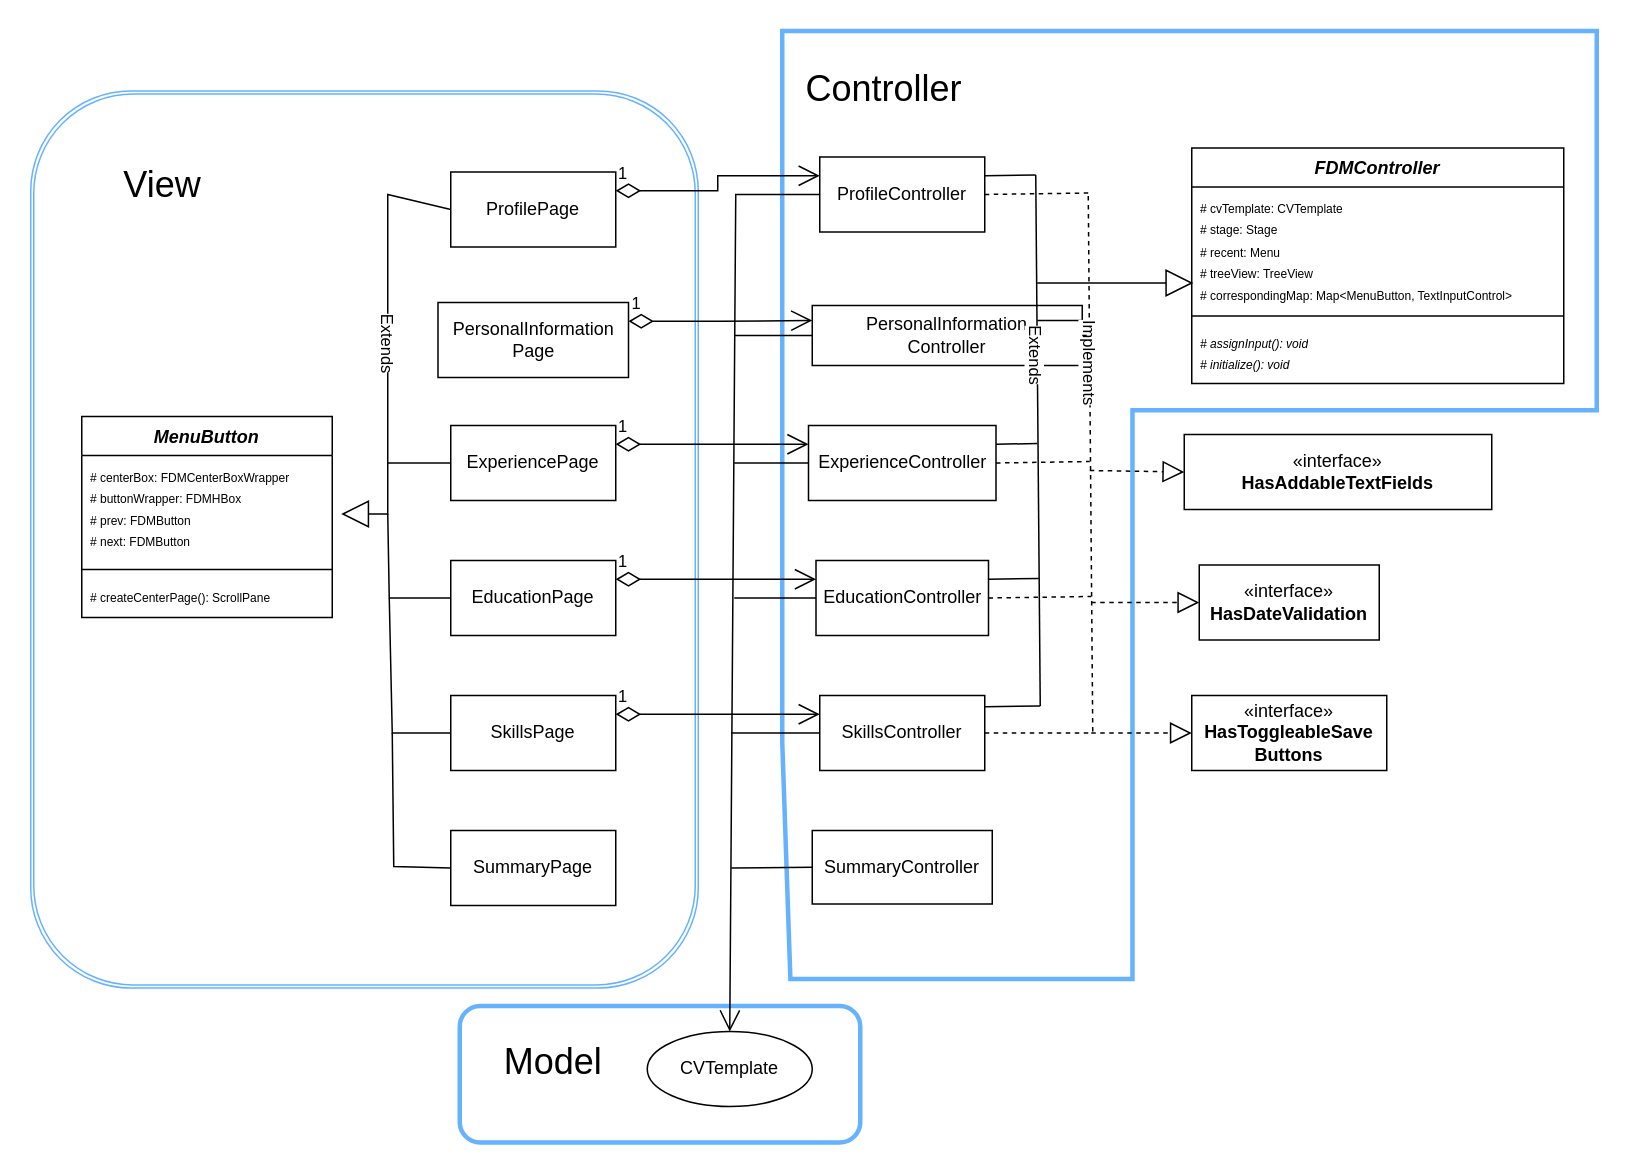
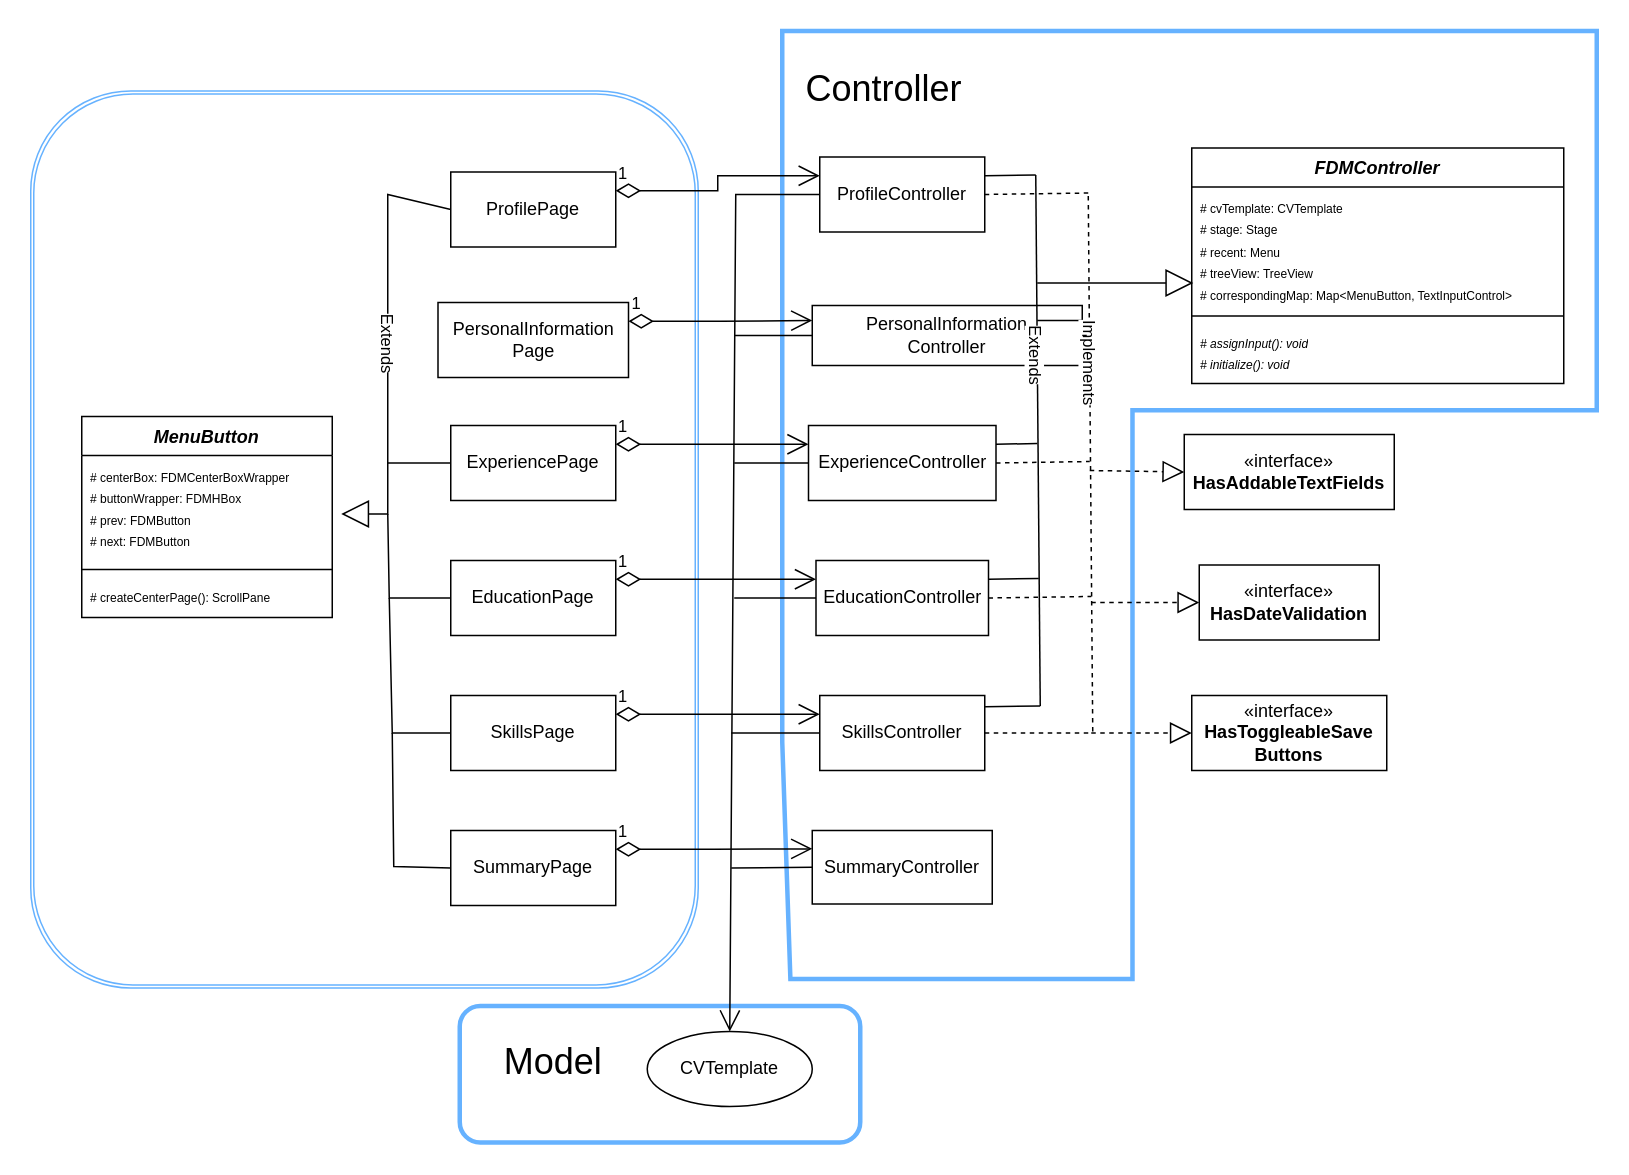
(163, 185) -> none
(1338, 472) -> (1289, 472)
none -> (724, 849)
